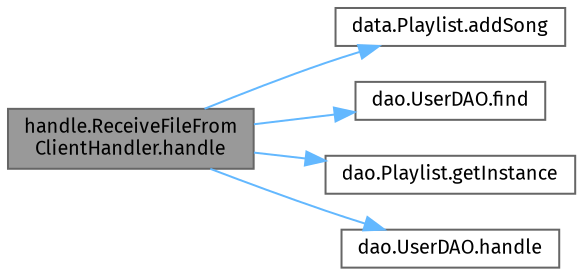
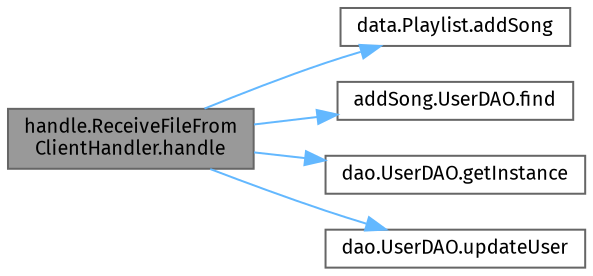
(450, 101) -> (455, 101)
(450, 175) -> (455, 175)
(450, 249) -> (455, 249)
